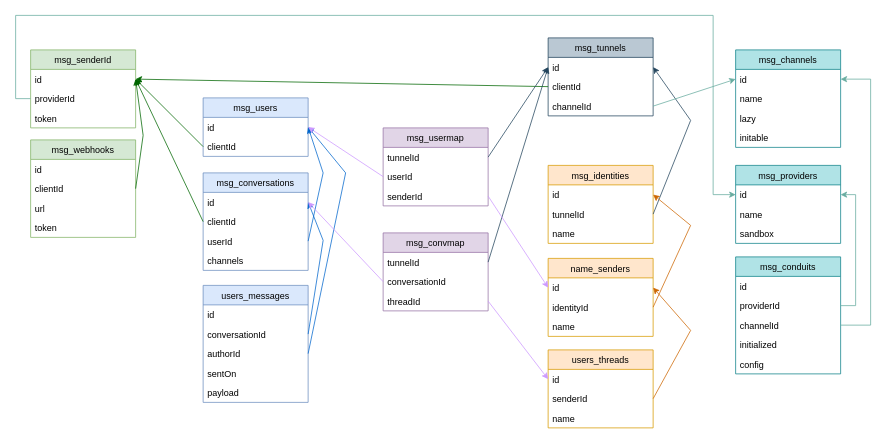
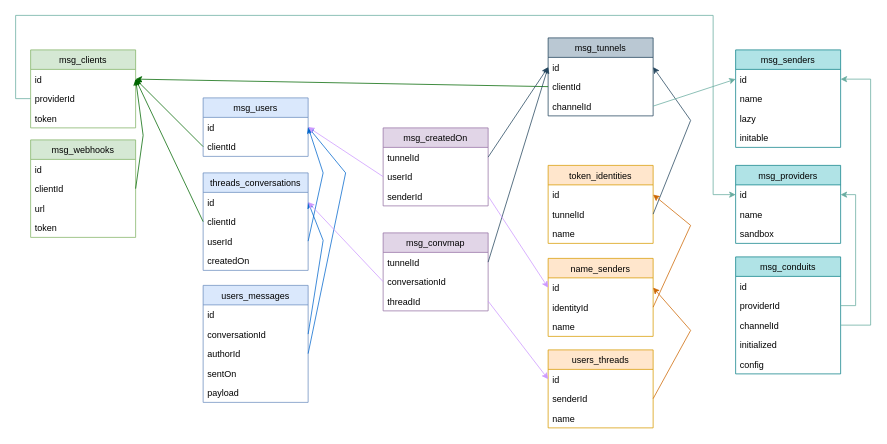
(83, 60) -> (83, 60)
(788, 60) -> (788, 60)
(435, 138) -> (435, 138)
(600, 176) -> (600, 176)
(255, 183) -> (255, 183)
(226, 261) -> (230, 261)
